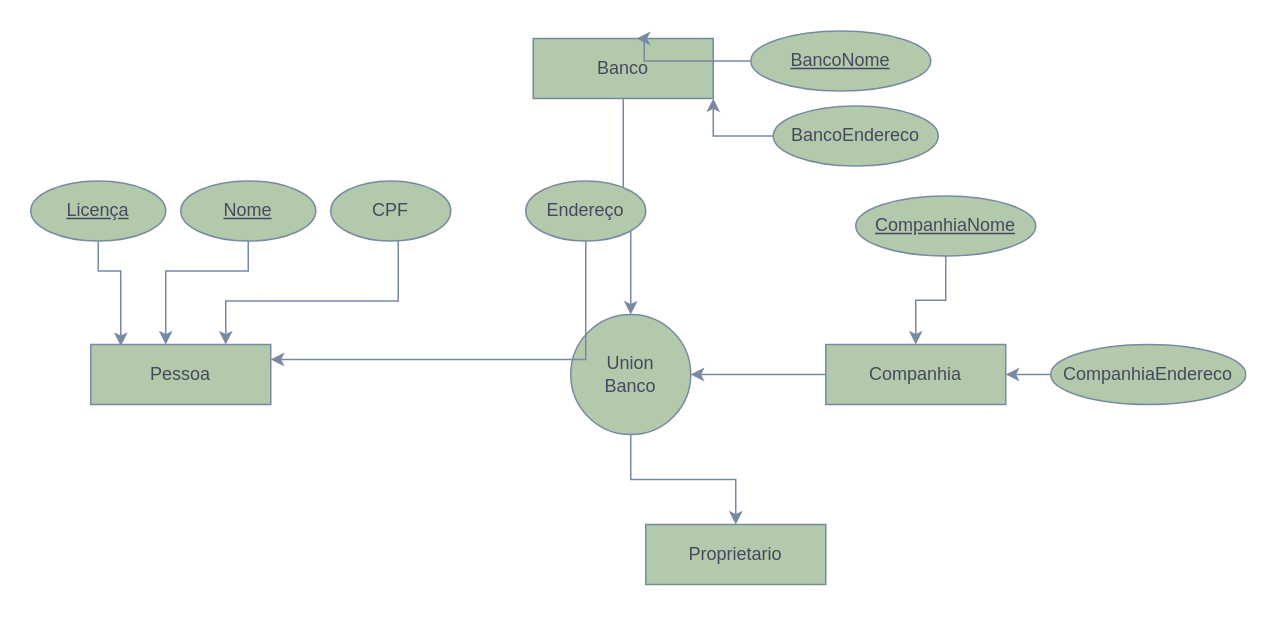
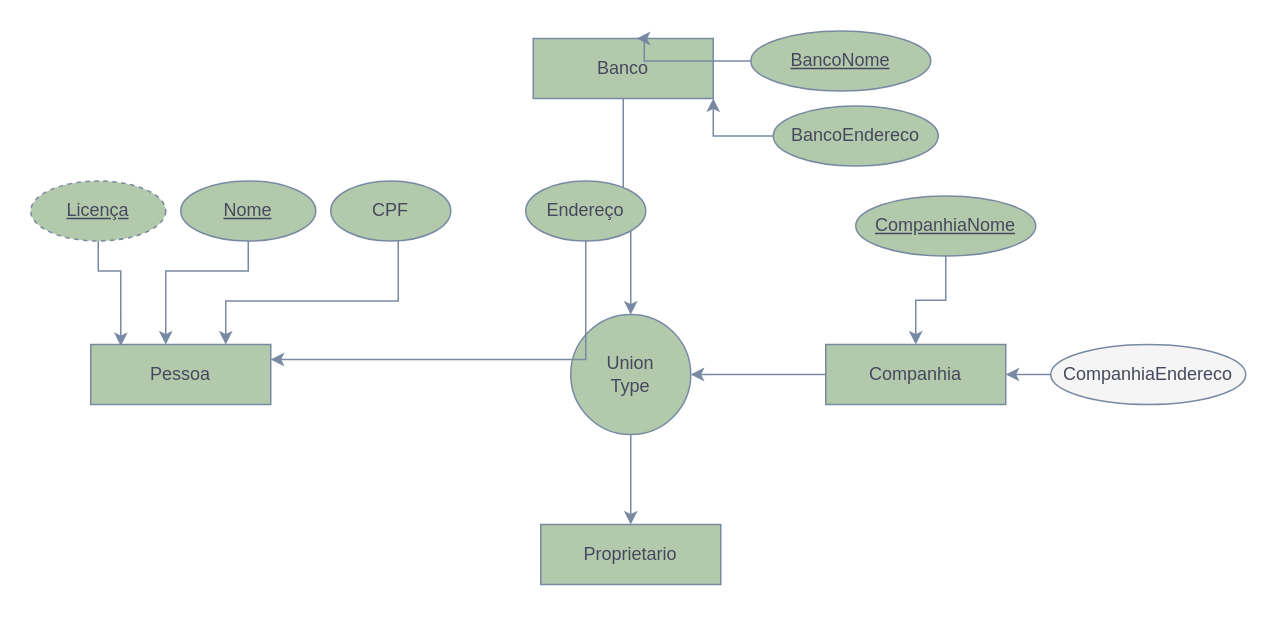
(98, 211) -> (98, 211)
(631, 374) -> (631, 374)
(1148, 374) -> (1148, 374)
(736, 554) -> (631, 554)
